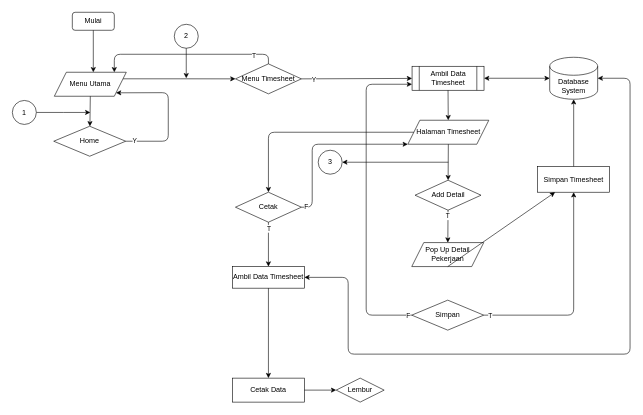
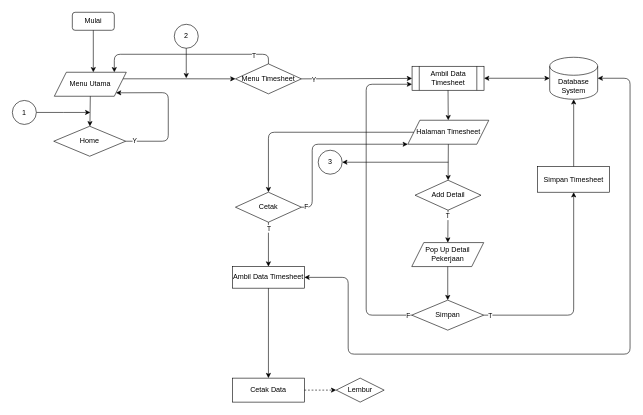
(507, 226) -> (448, 294)
(318, 390) -> (318, 390)
